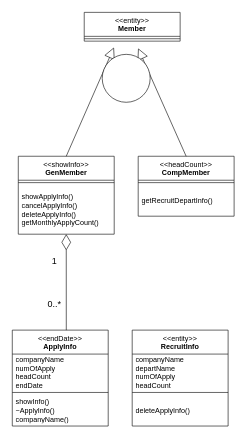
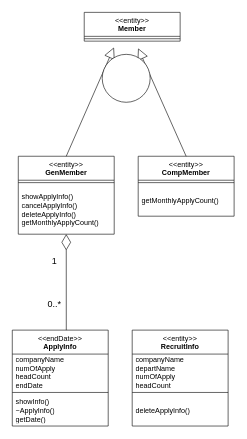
(66, 169) -> (66, 169)
(186, 169) -> (186, 169)
(185, 201) -> (184, 201)
(42, 411) -> (39, 411)
